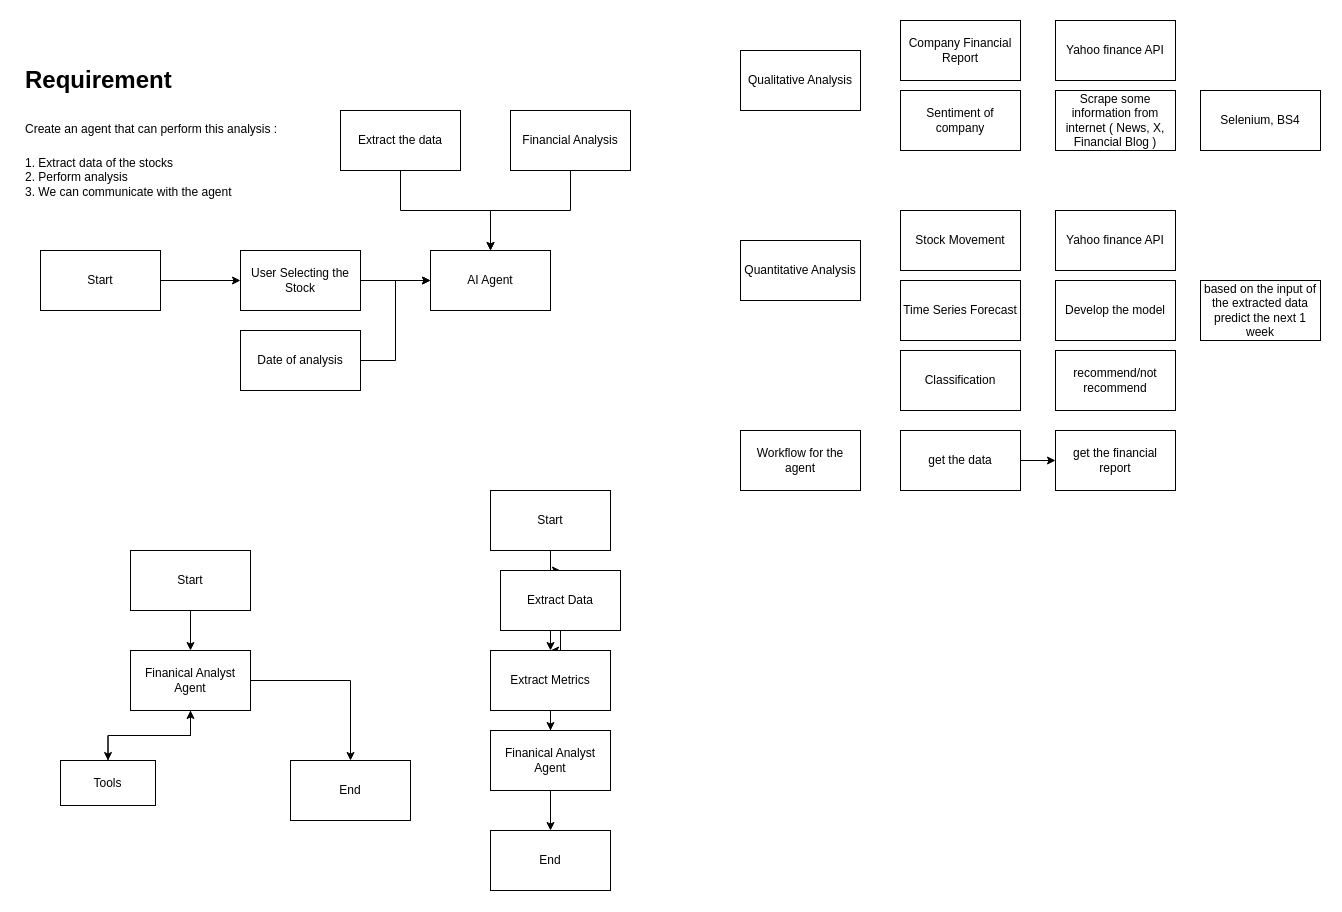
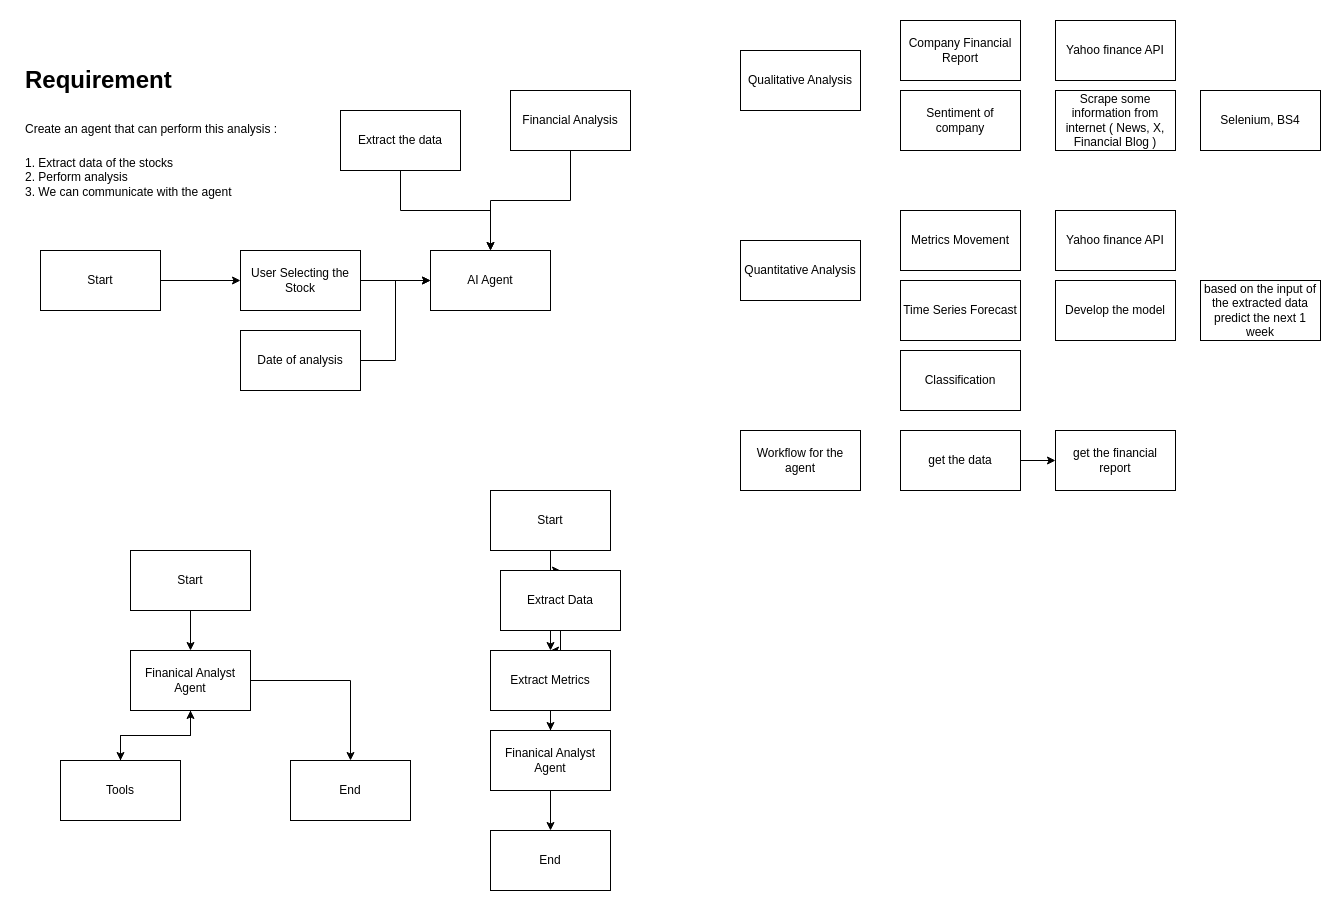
(571, 141) -> (571, 121)
(961, 241) -> (961, 241)
(1116, 381) -> none
(108, 783) -> (121, 791)
